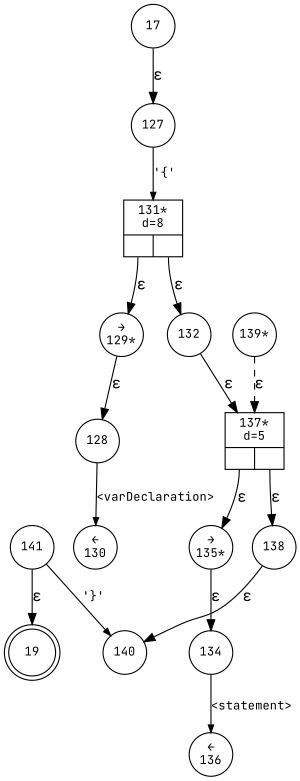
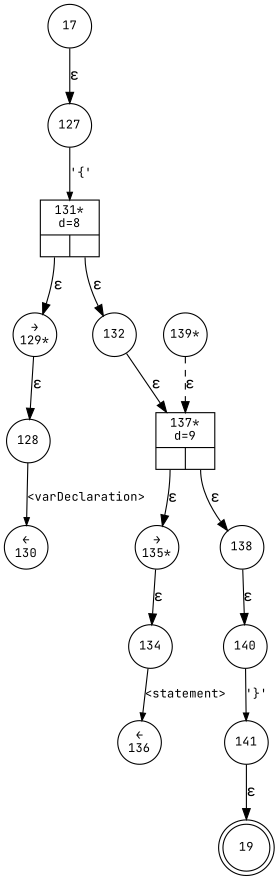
(255, 436) -> (185, 436)
(76, 597) -> (246, 691)
